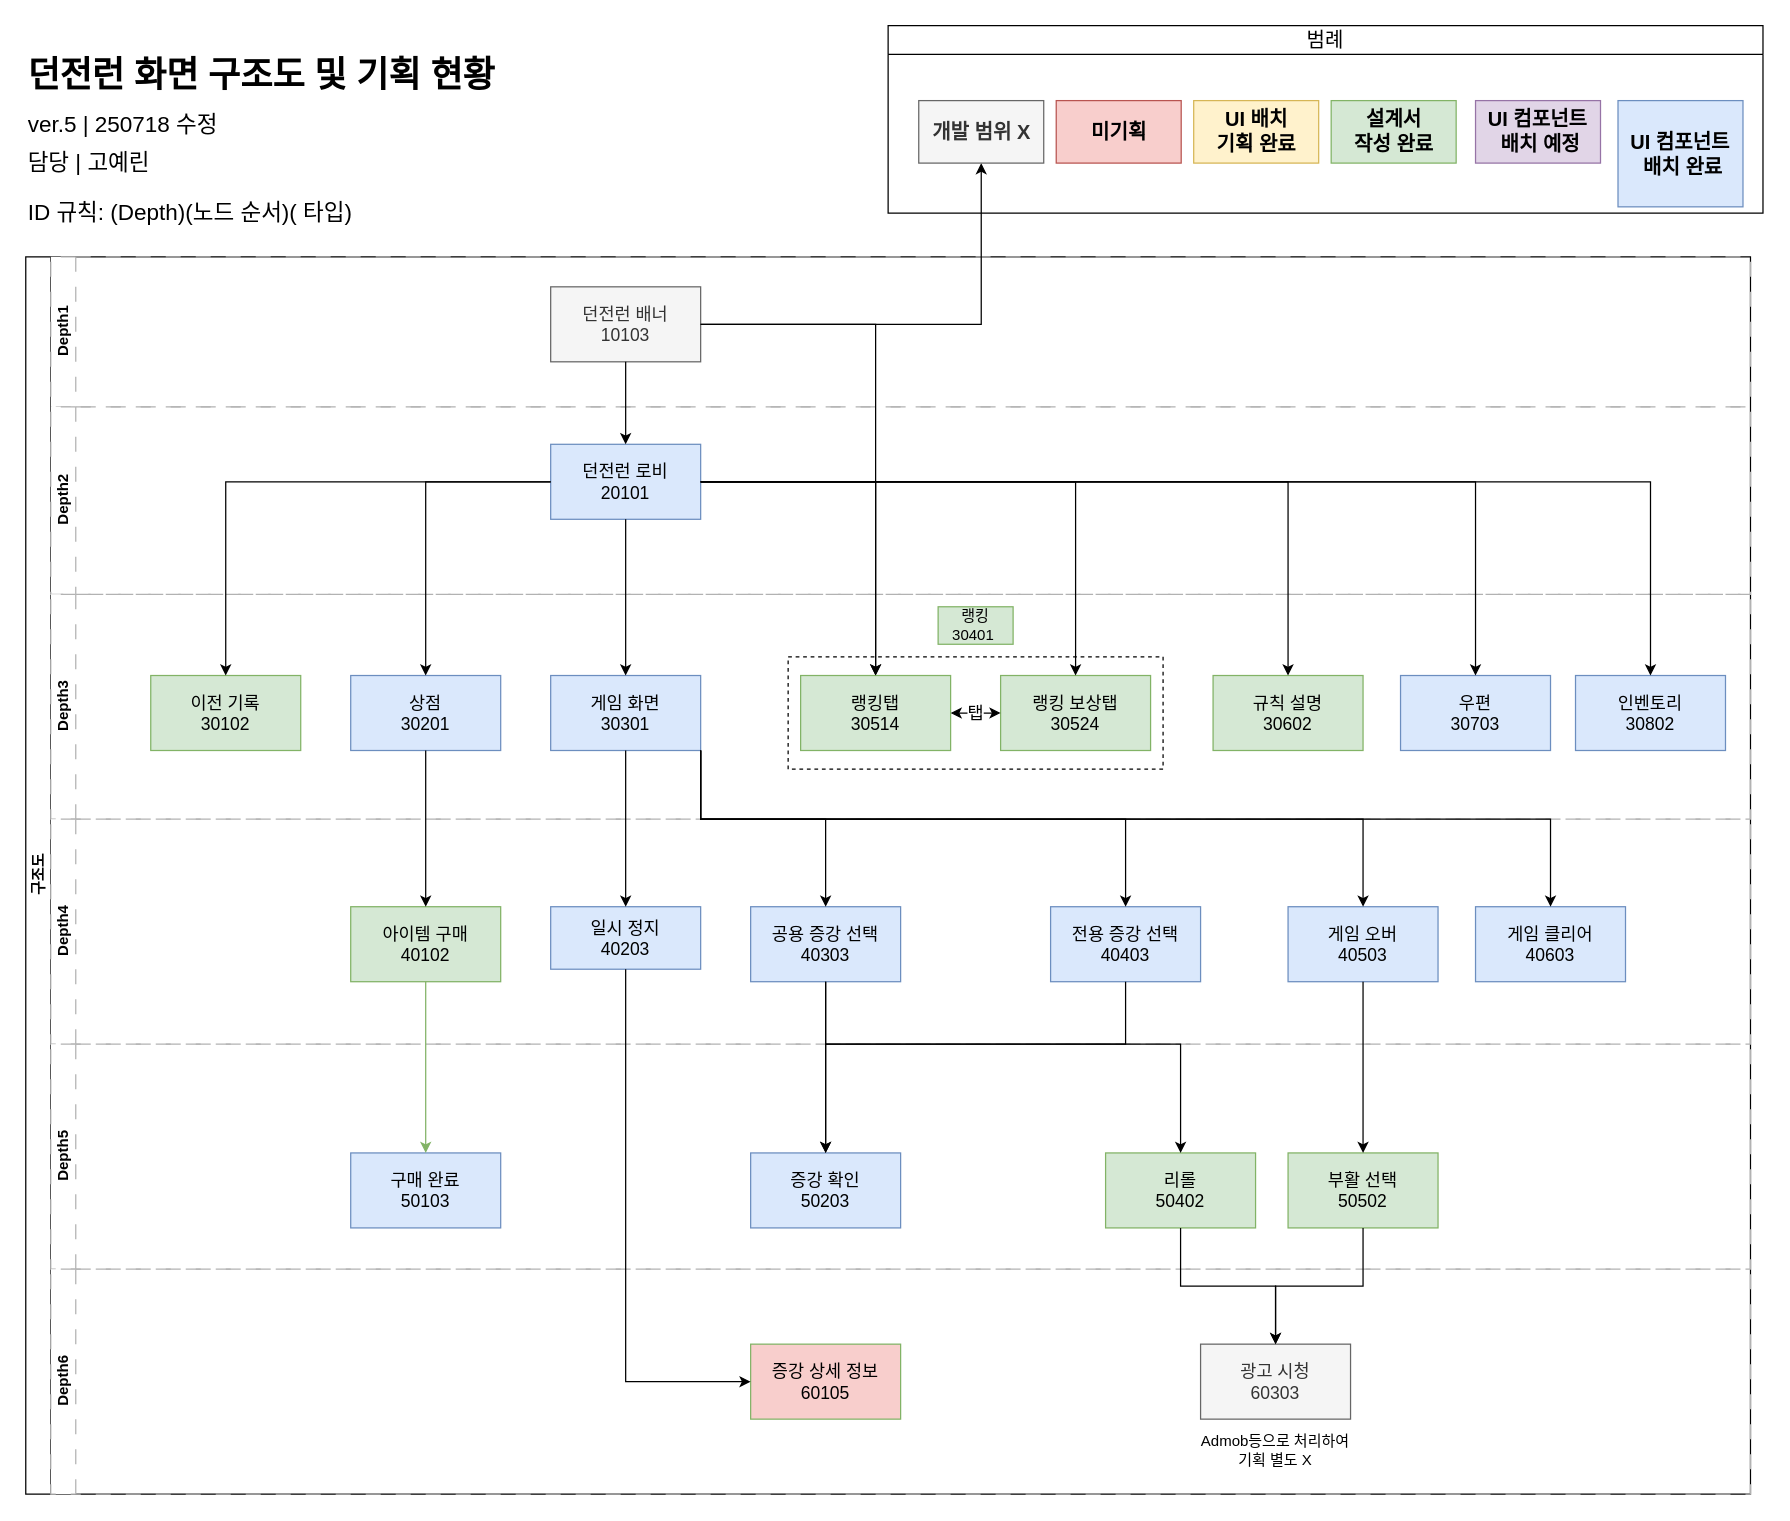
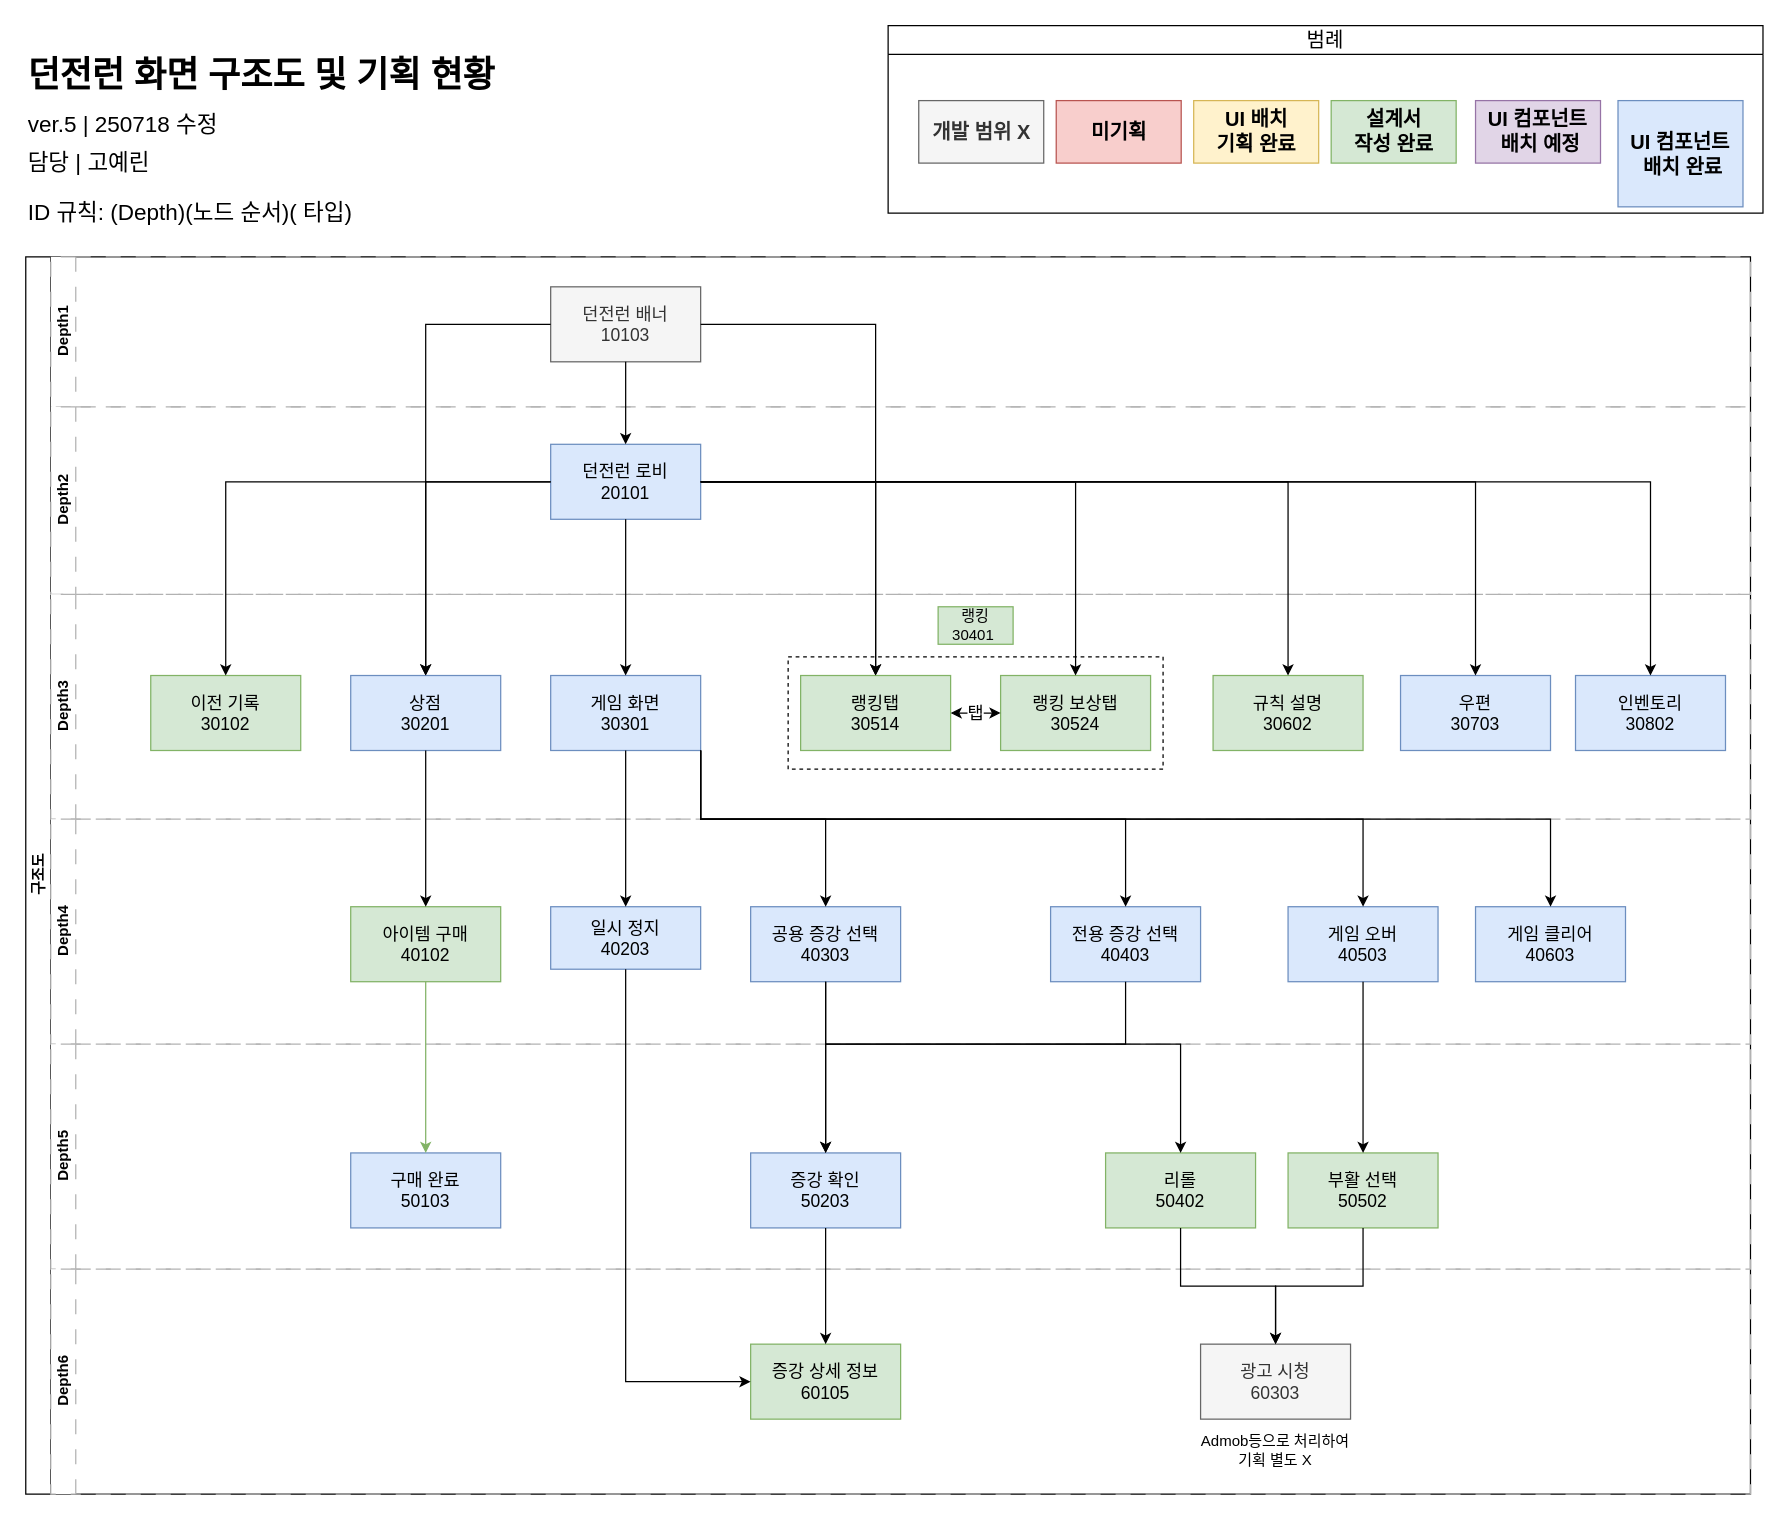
(981, 299) -> (426, 338)
none -> (826, 1282)
(826, 1382) -> (826, 1382)
